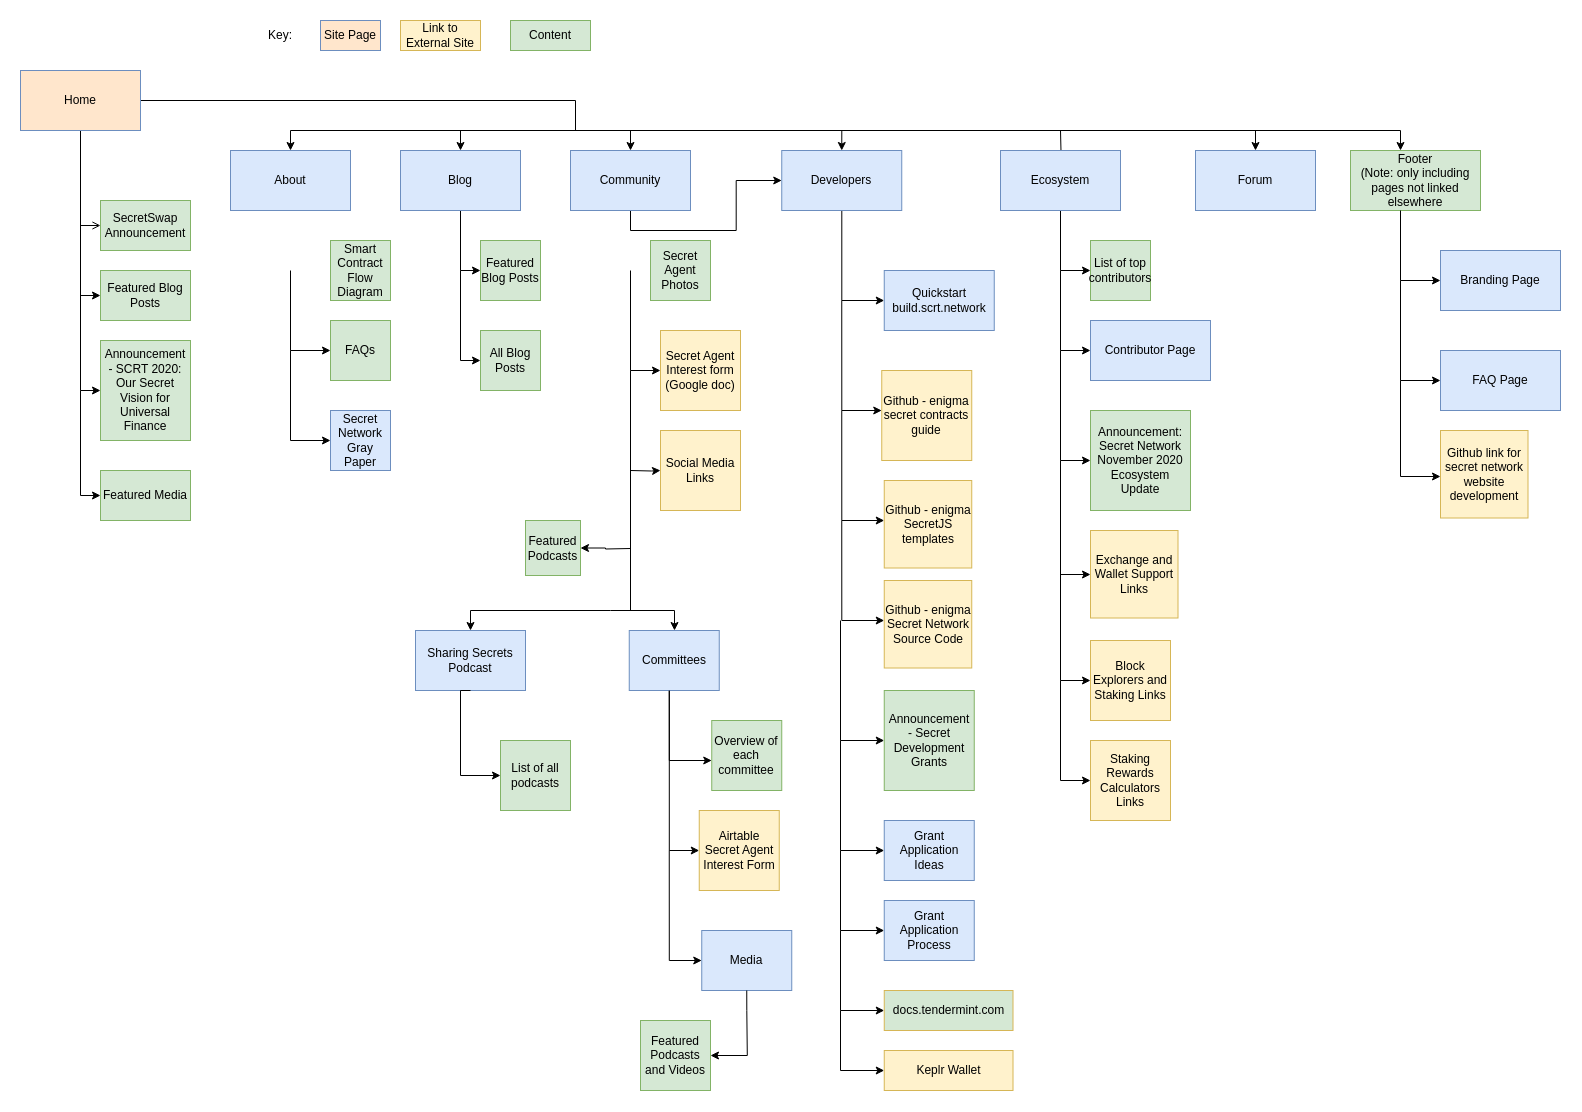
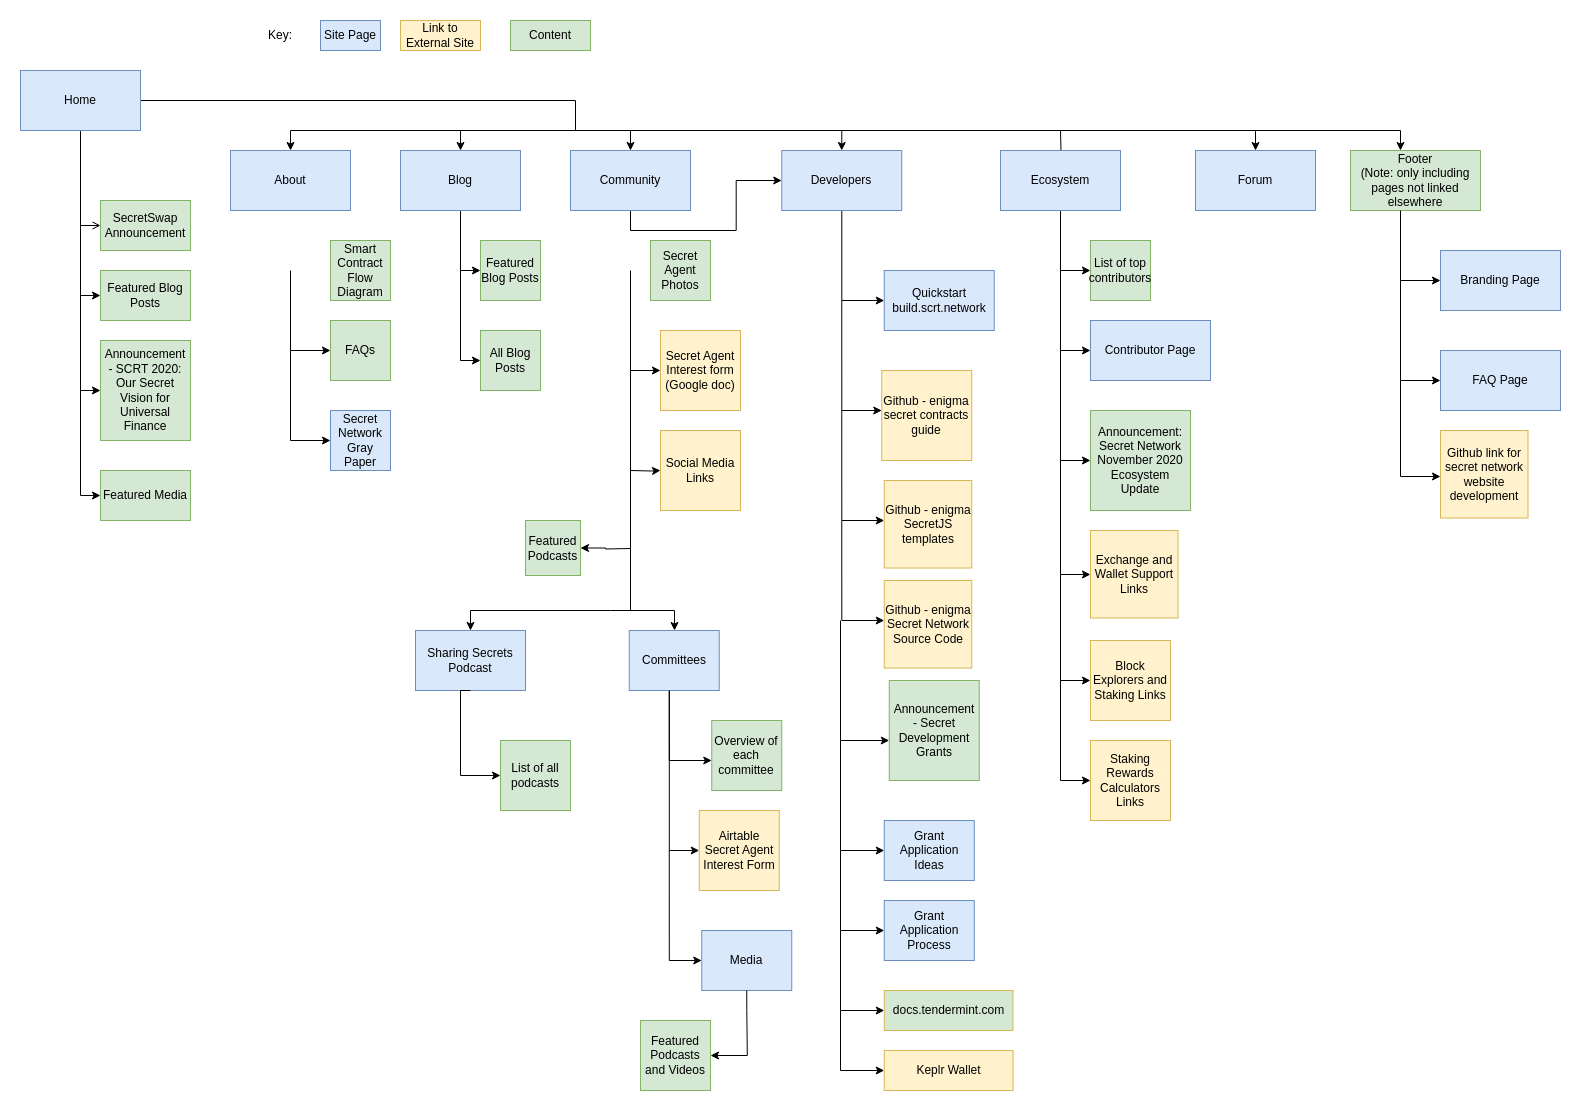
(351, 36) -> (351, 36)
(81, 101) -> (81, 101)
(929, 741) -> (934, 731)
